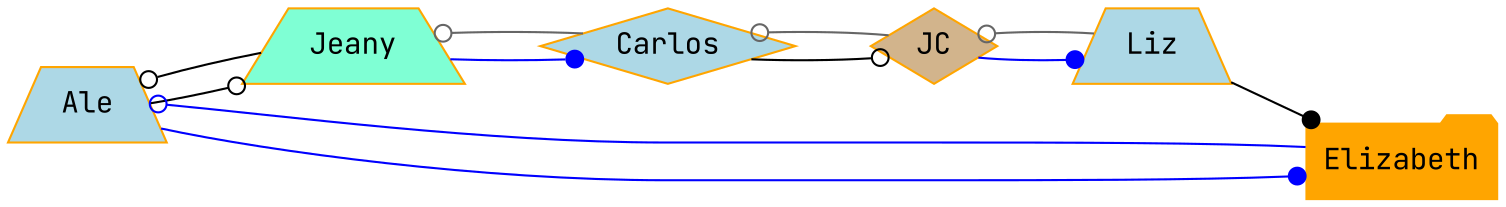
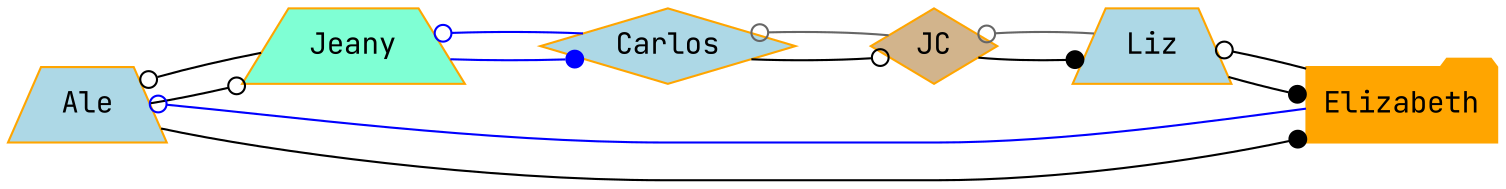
(517, 32) -> (517, 32)
(1022, 60) -> (1022, 60)
none -> (1270, 60)
(723, 180) -> (725, 180)
